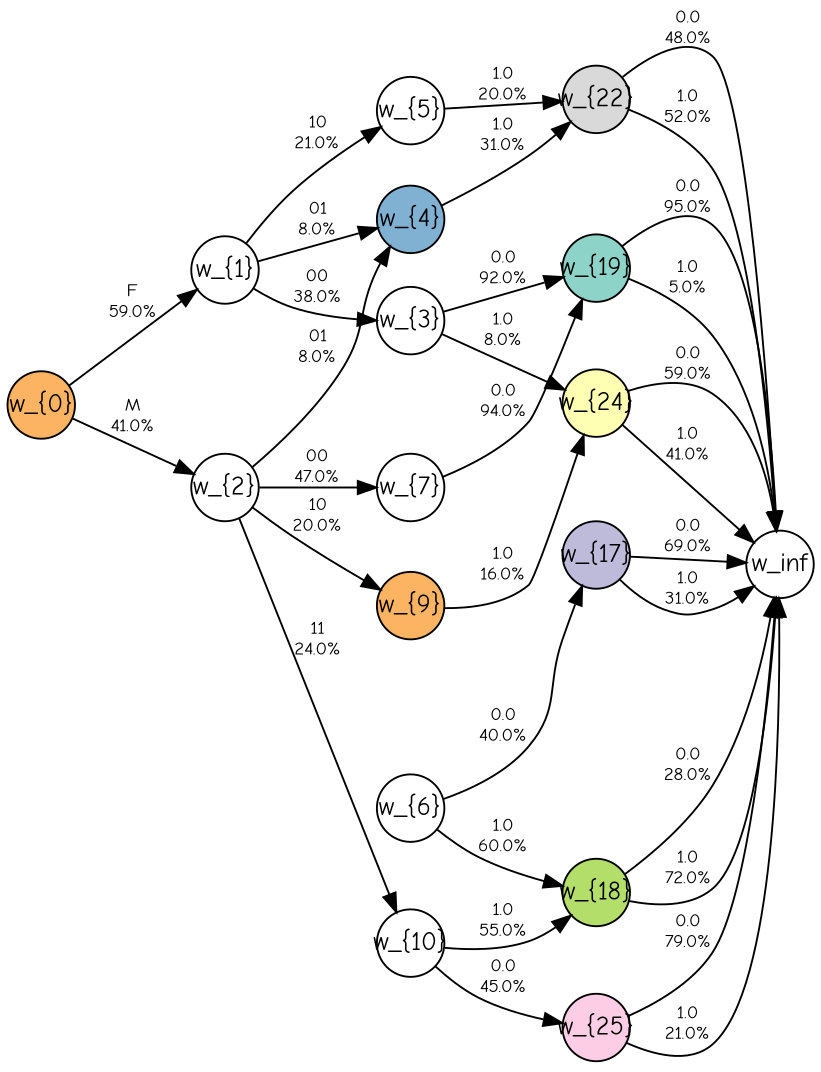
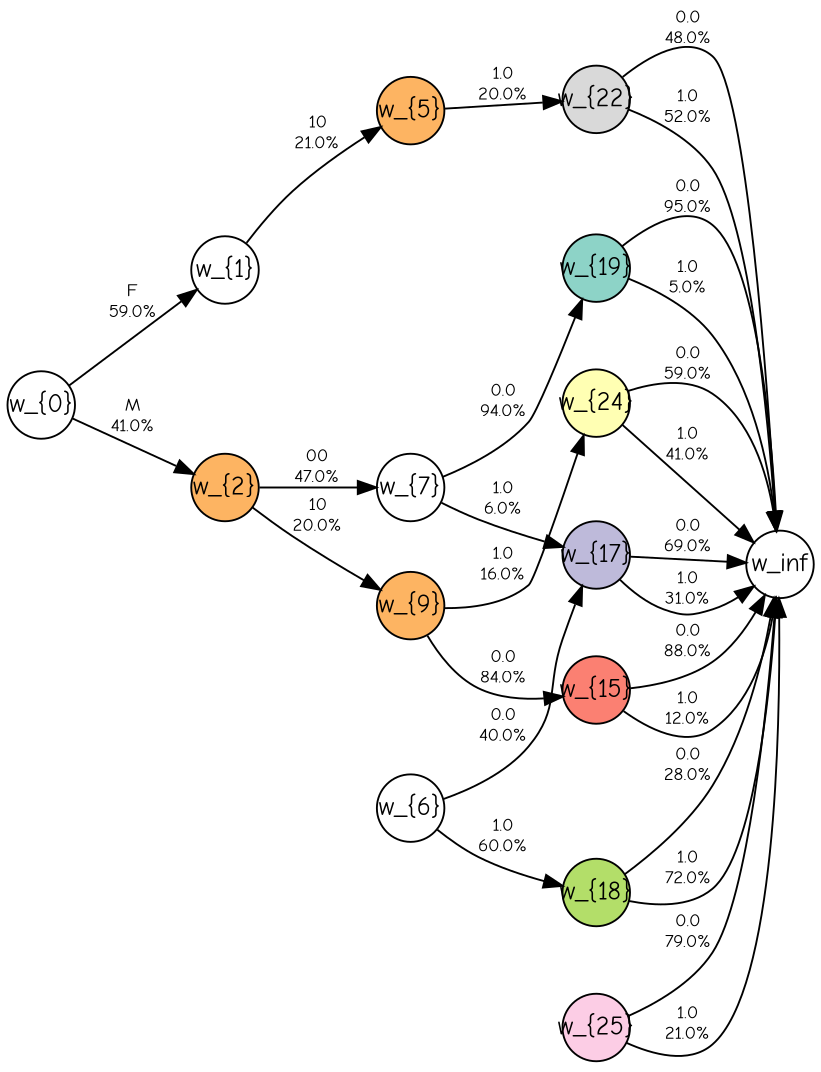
(411, 111) -> (411, 111)
(411, 219) -> none
(411, 321) -> none
(41, 405) -> (41, 405)
(225, 487) -> (225, 487)
none -> (492, 525)
none -> (596, 690)
(411, 943) -> none
